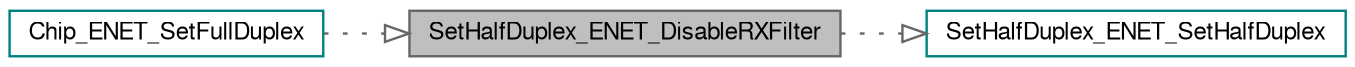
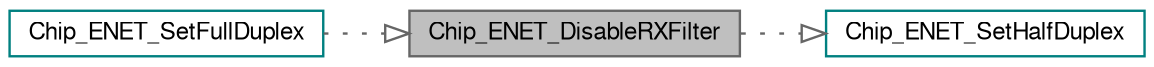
(625, 34) -> (575, 34)
(1136, 34) -> (985, 34)
